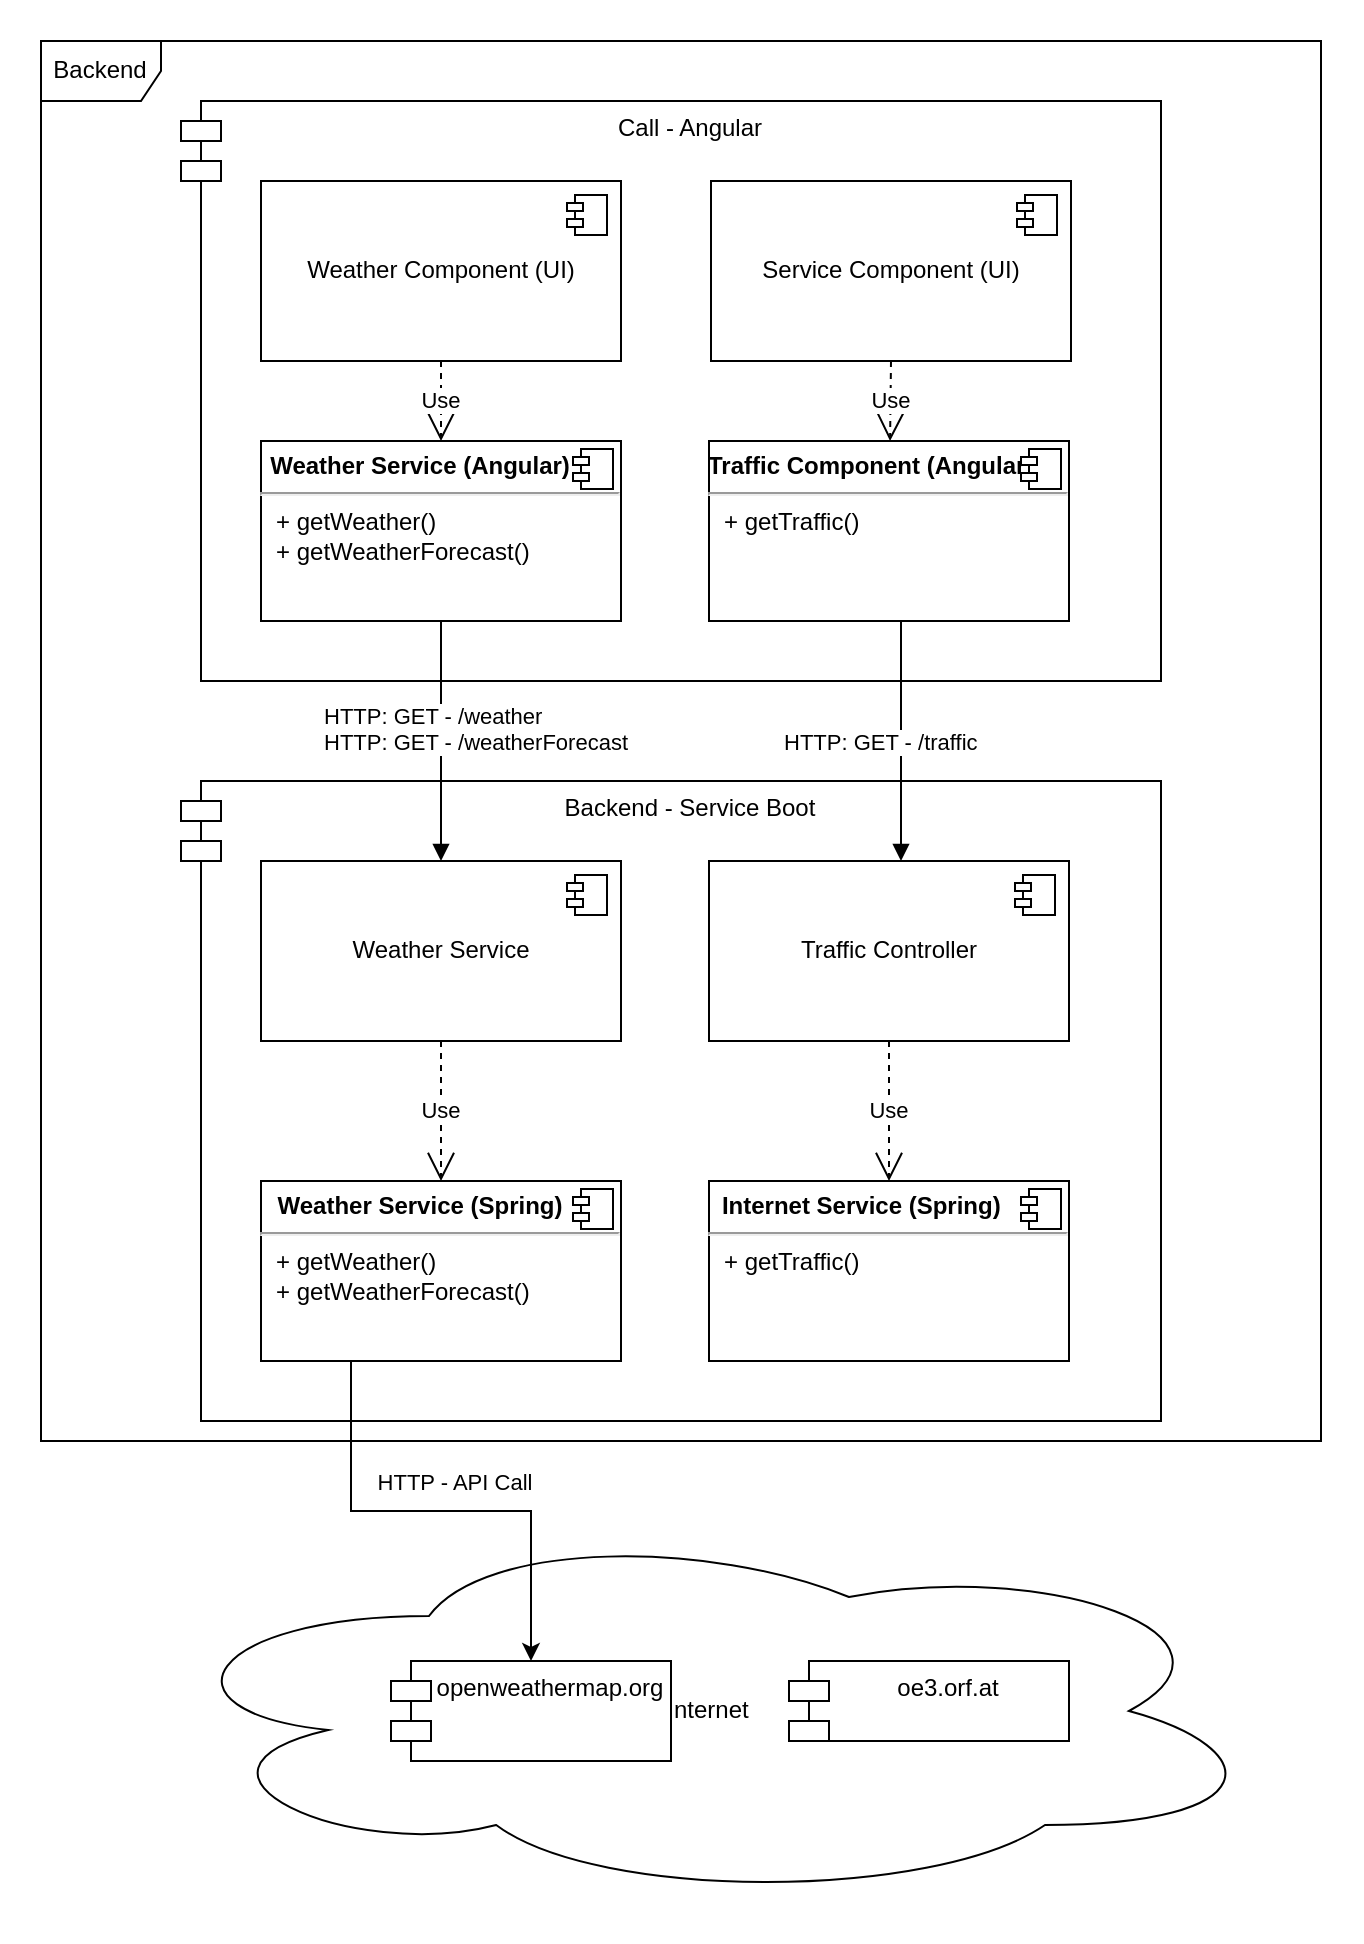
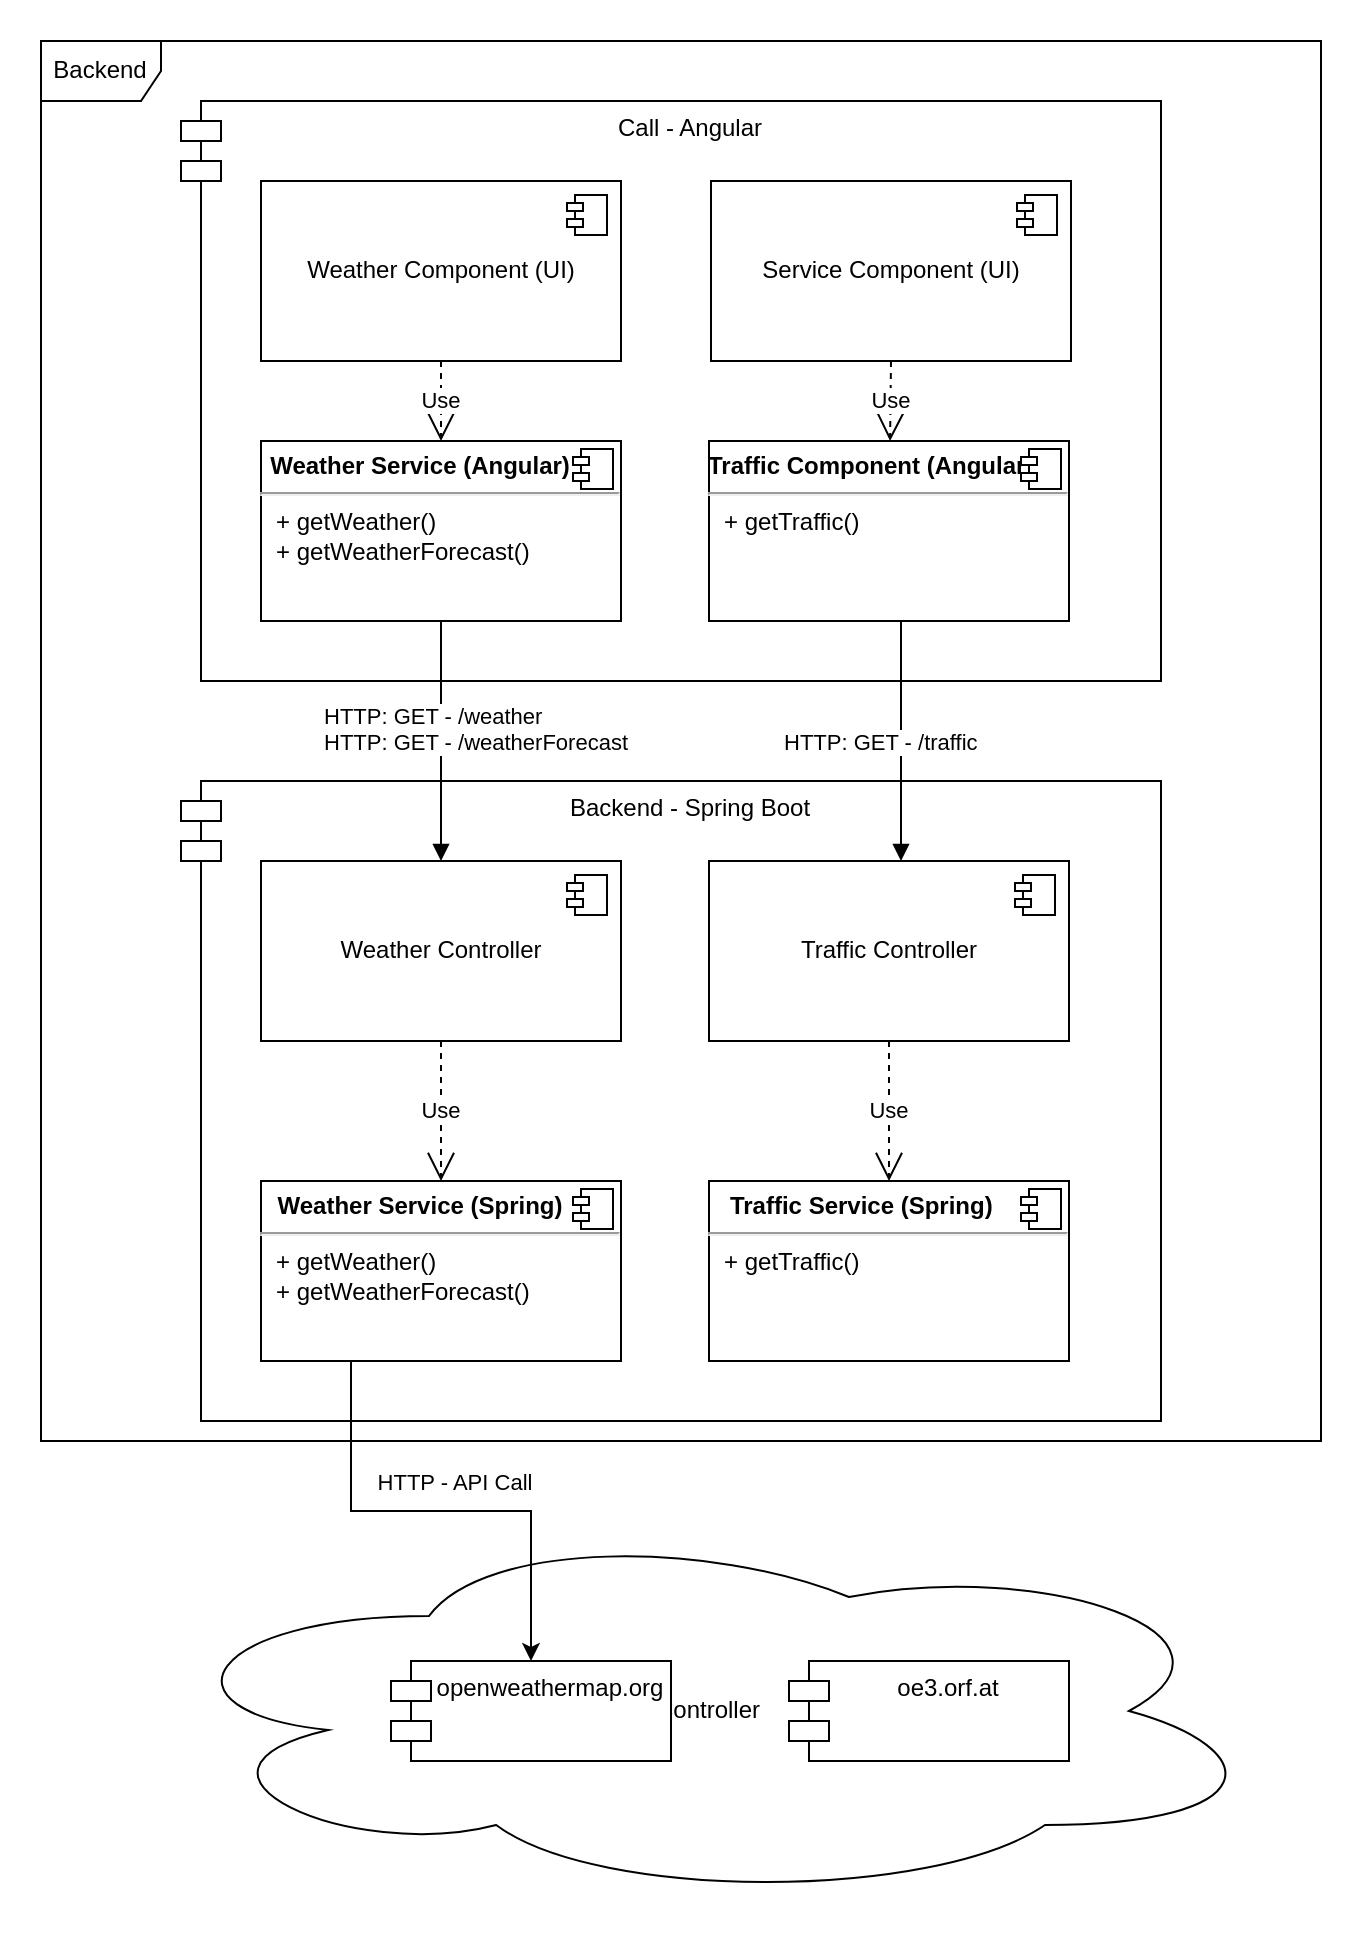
(690, 808) -> (690, 808)
(442, 951) -> (442, 951)
(865, 1181) -> (855, 1181)
(929, 1701) -> (929, 1711)
(709, 1711) -> (709, 1711)
